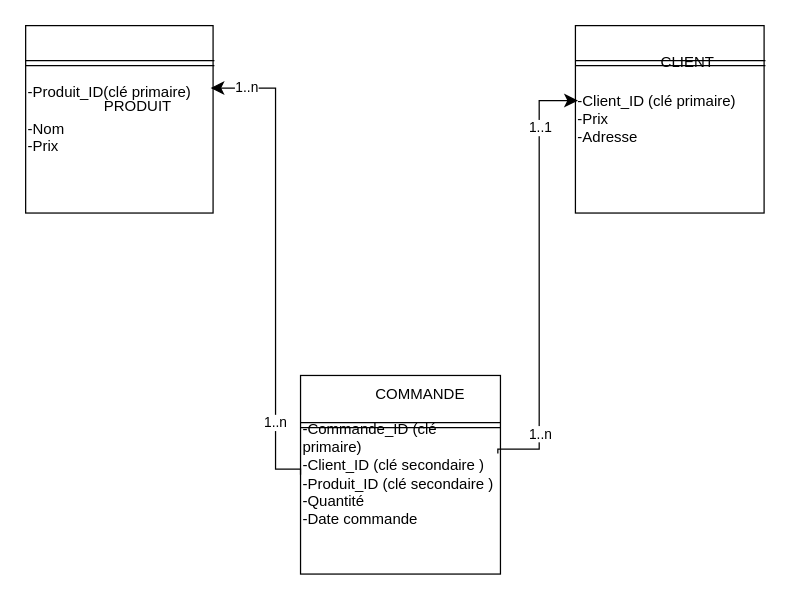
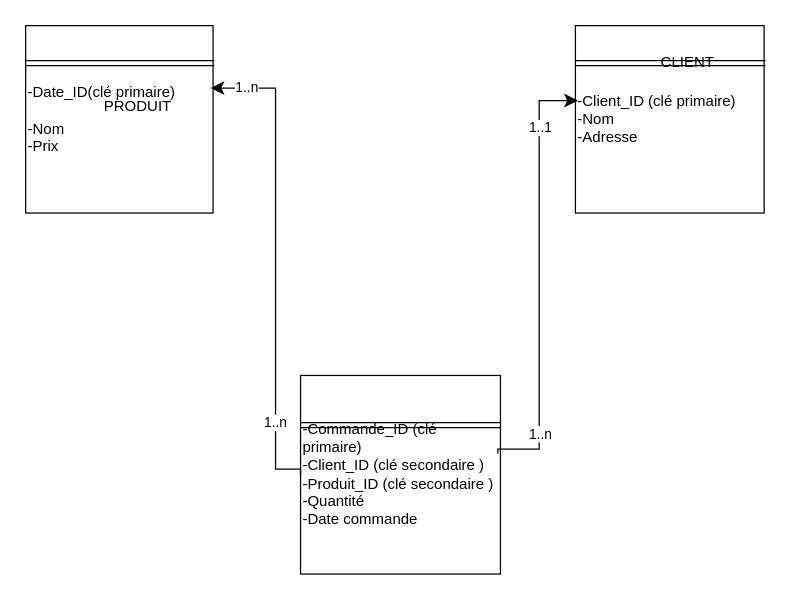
(121, 119) -> (113, 119)
(669, 119) -> (669, 119)
(420, 394) -> none
